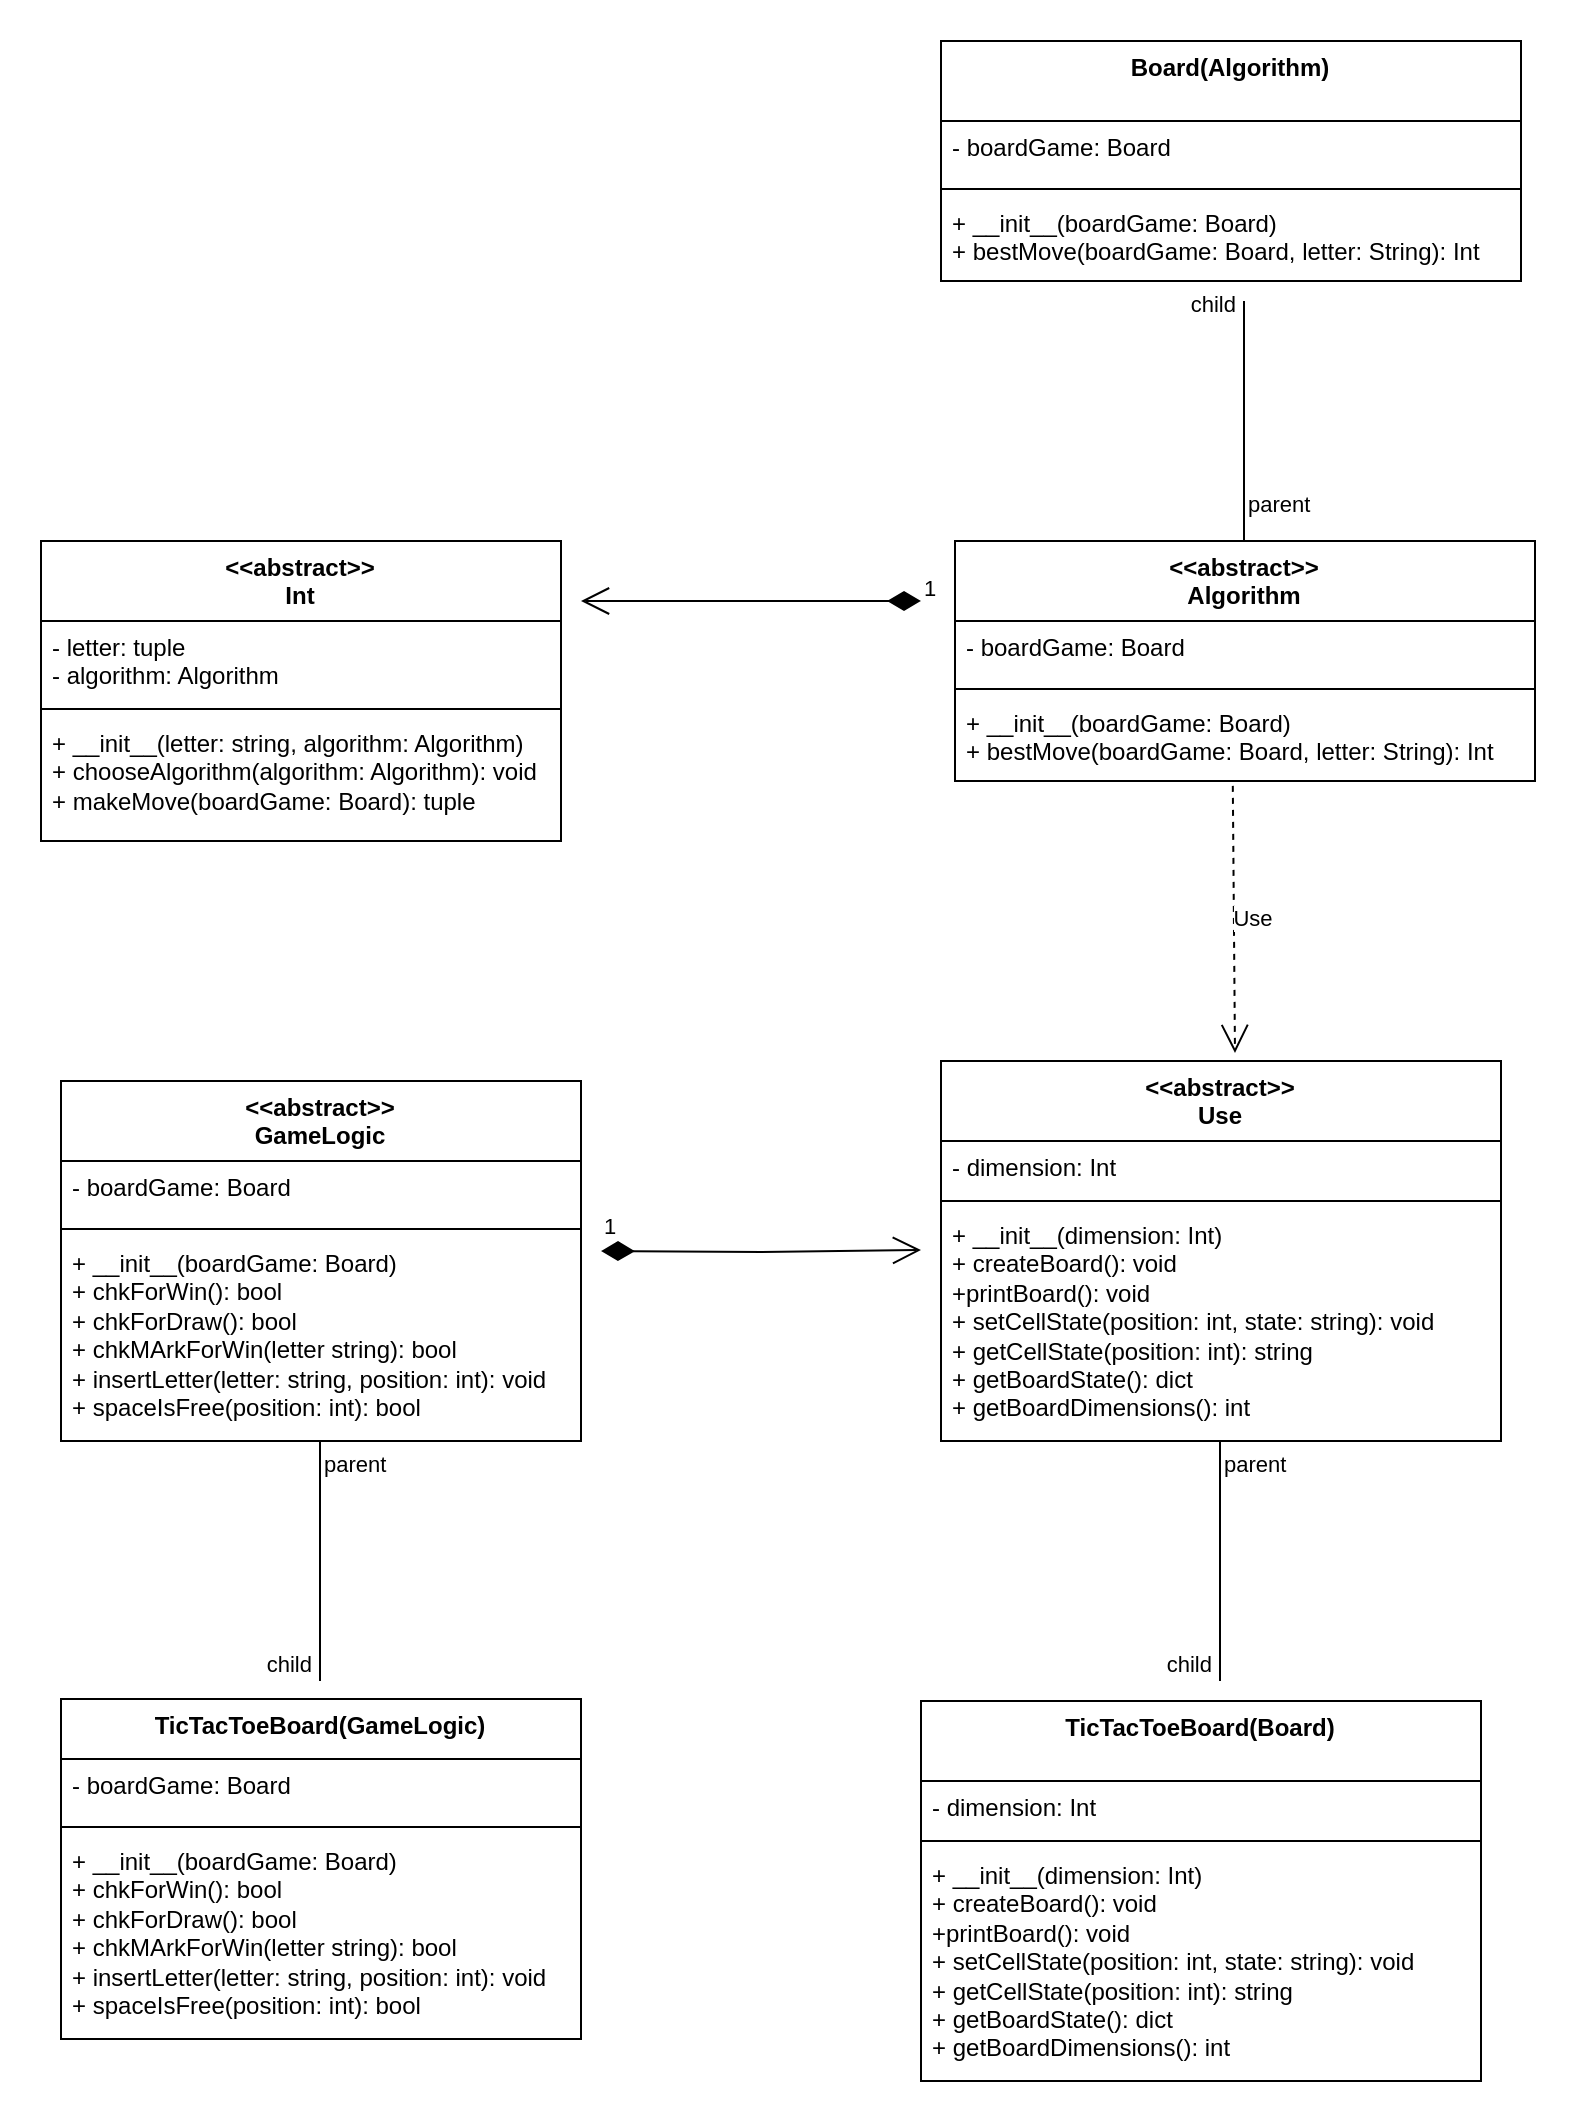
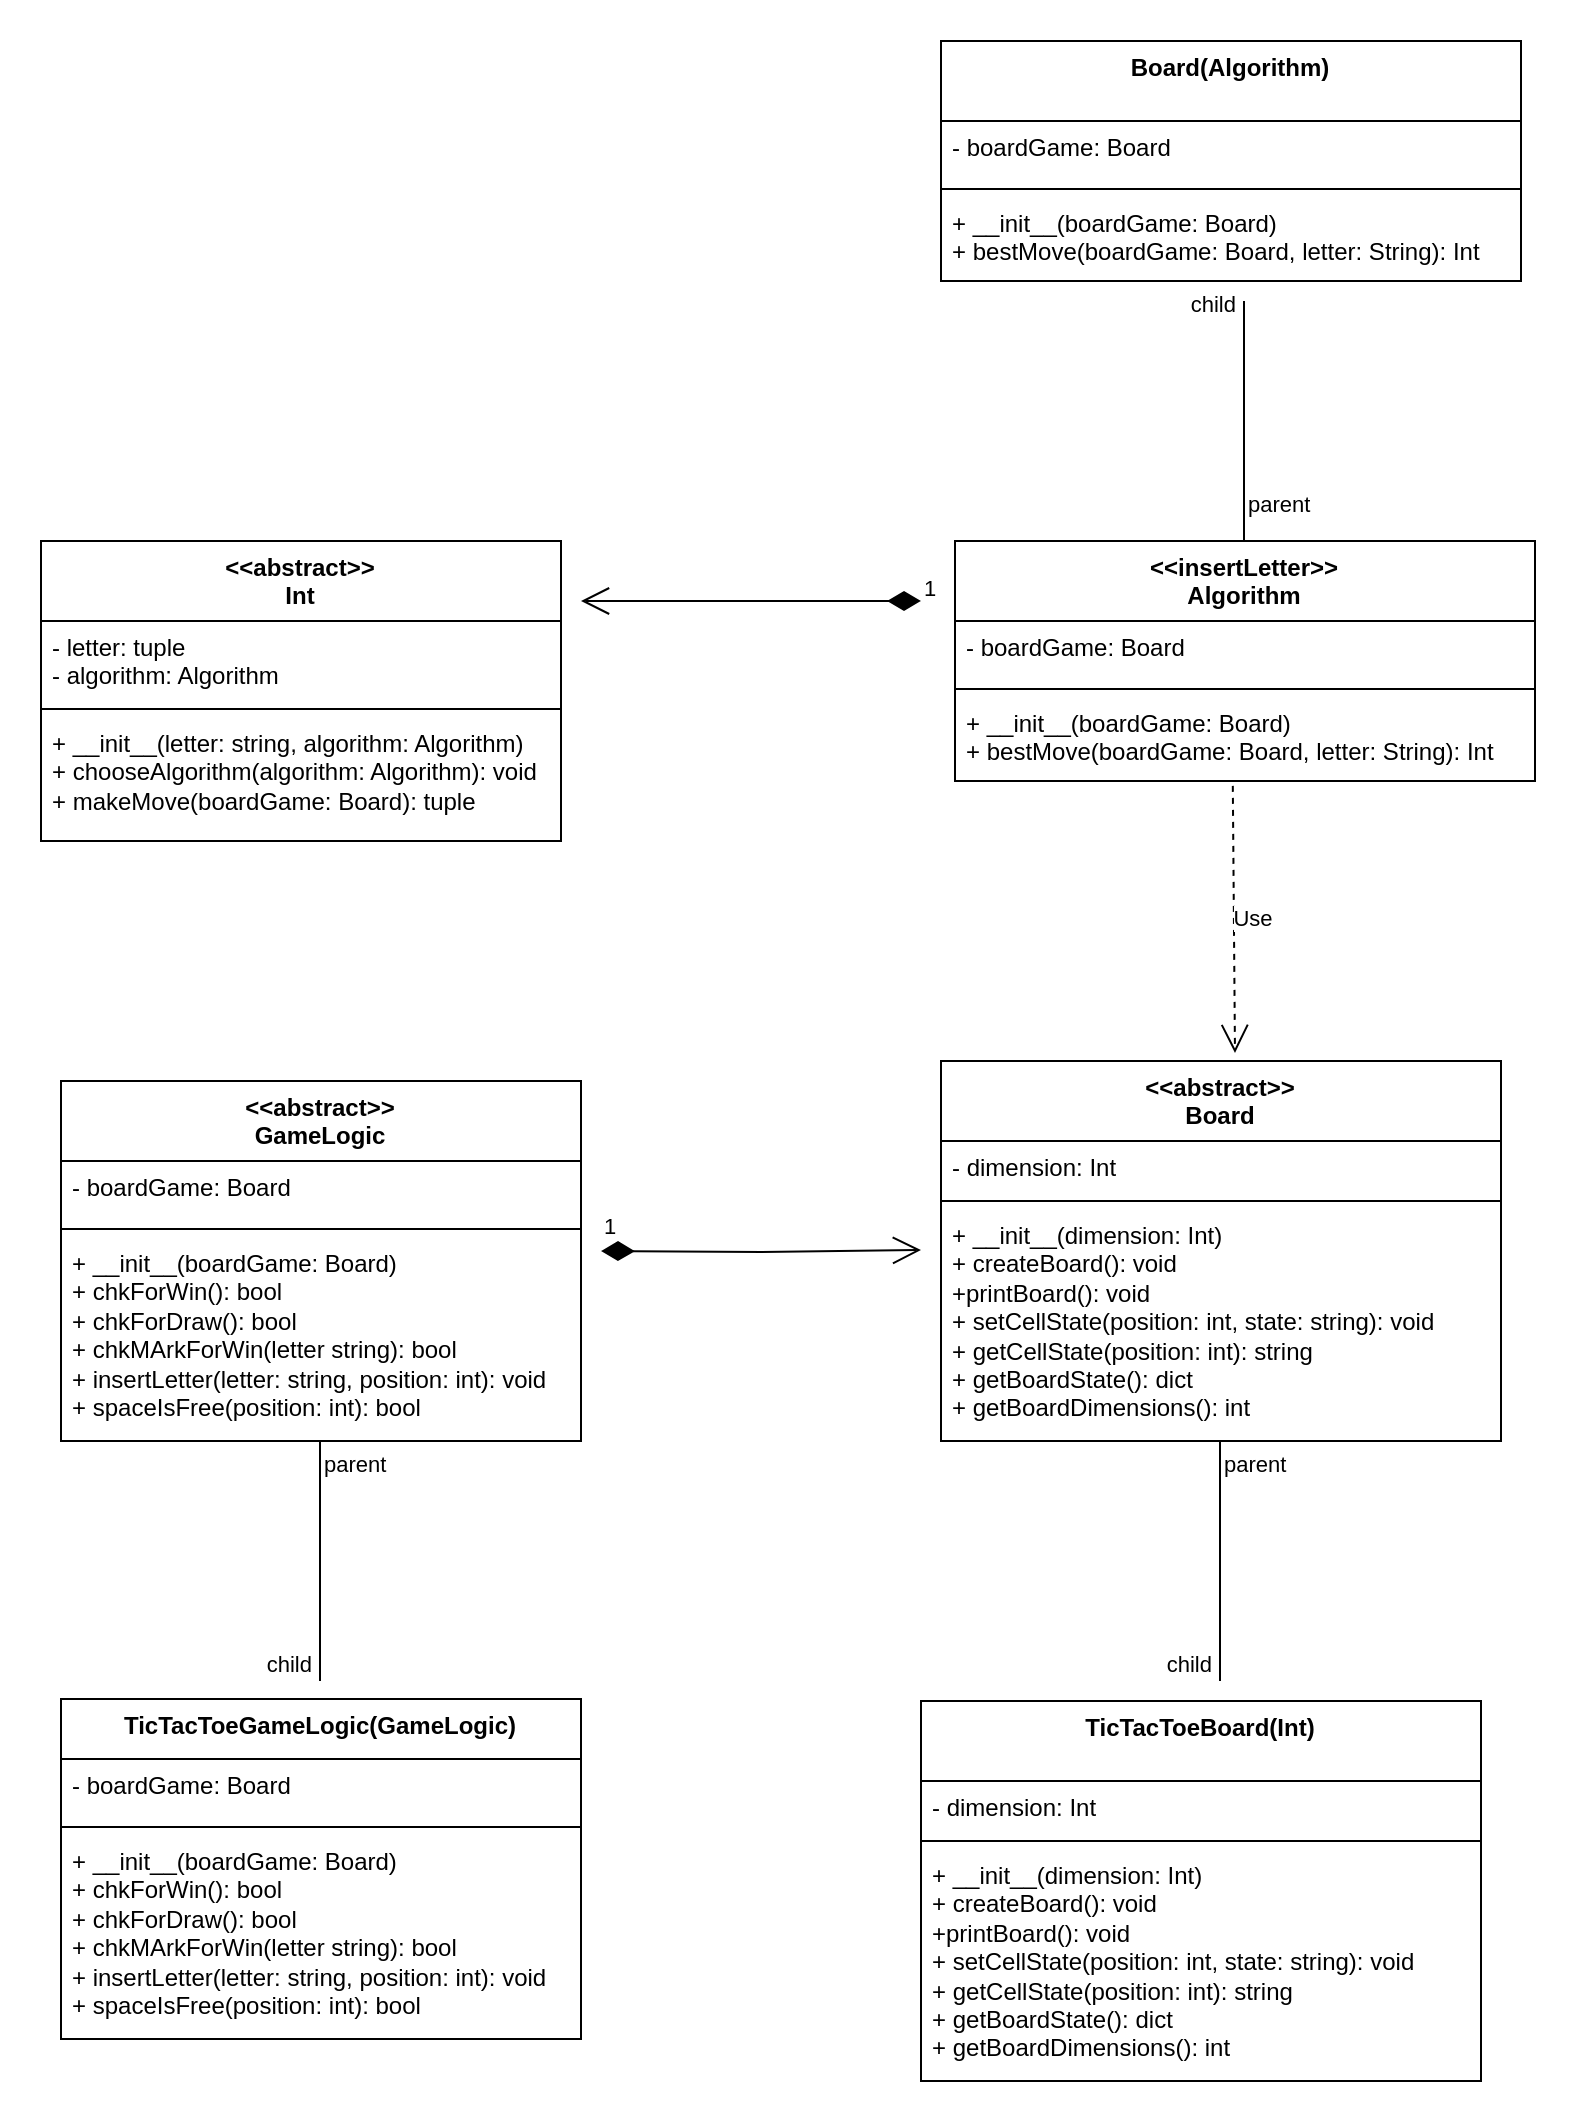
(1245, 584) -> (1245, 584)
(1221, 1104) -> (1221, 1104)
(321, 1727) -> (321, 1727)
(1201, 1729) -> (1201, 1729)
